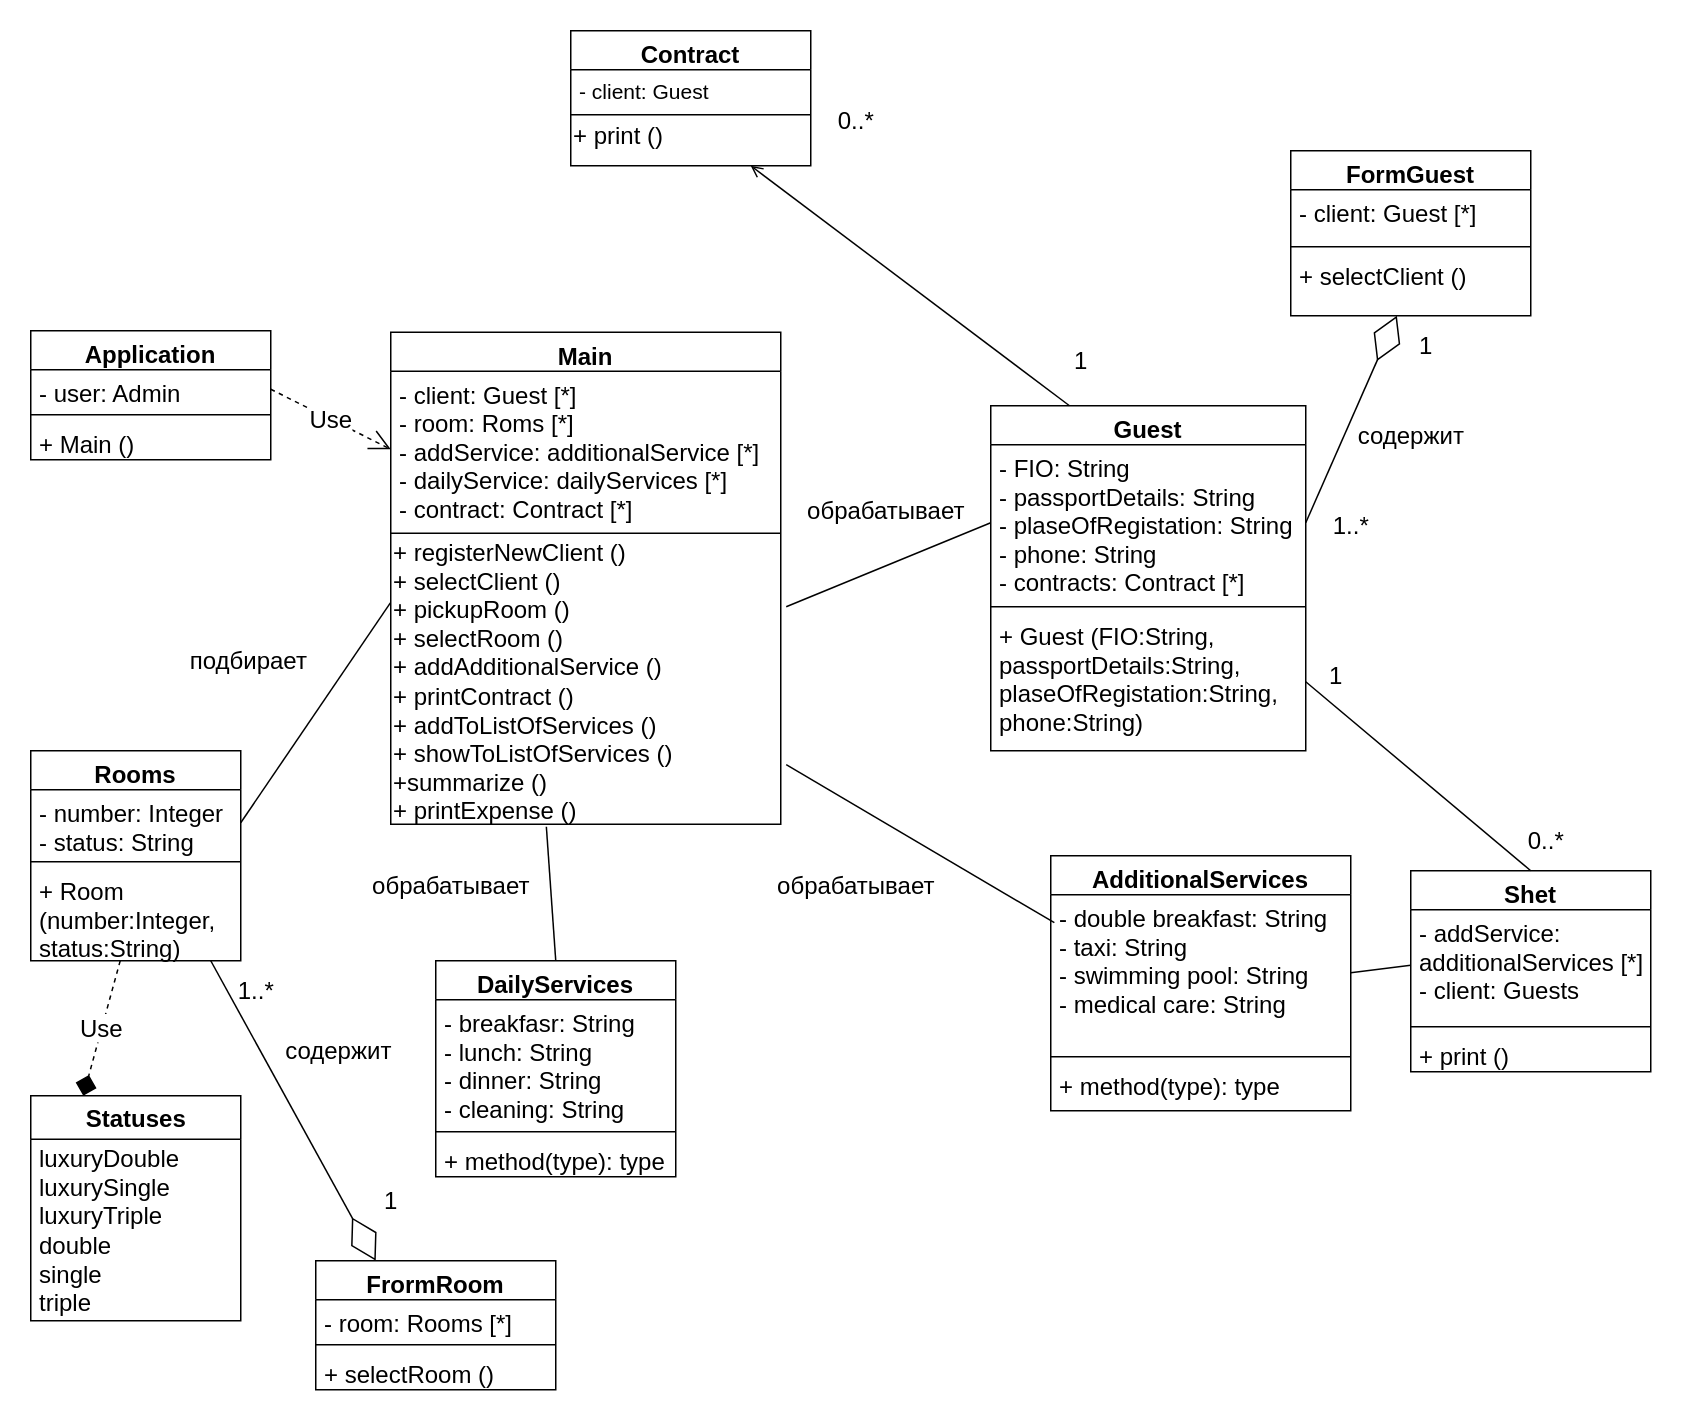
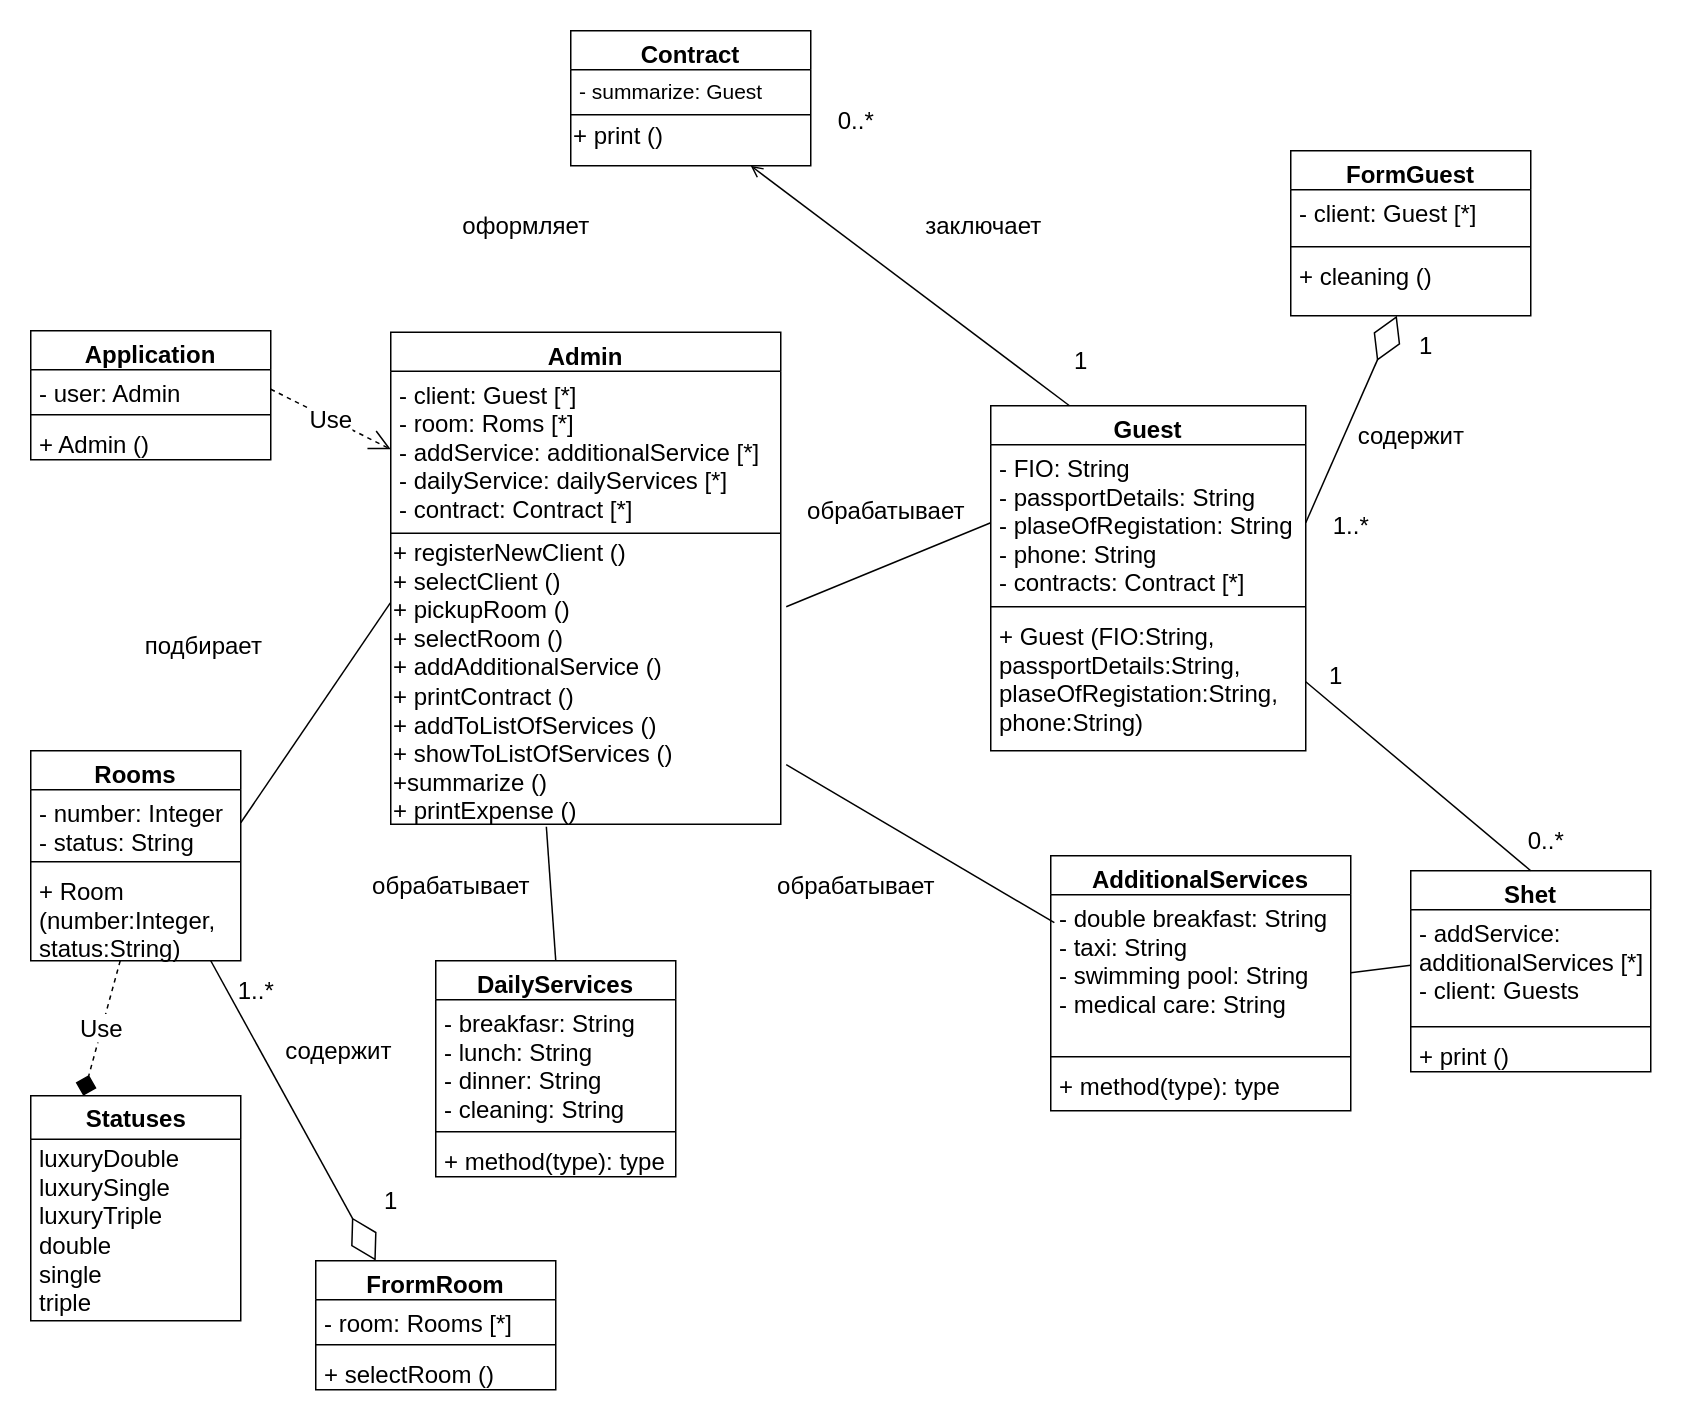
(654, 92) -> (674, 92)
none -> (526, 226)
none -> (983, 226)
(1398, 277) -> (1374, 277)
(585, 357) -> (585, 357)
(90, 445) -> (97, 445)
(248, 661) -> (203, 646)
